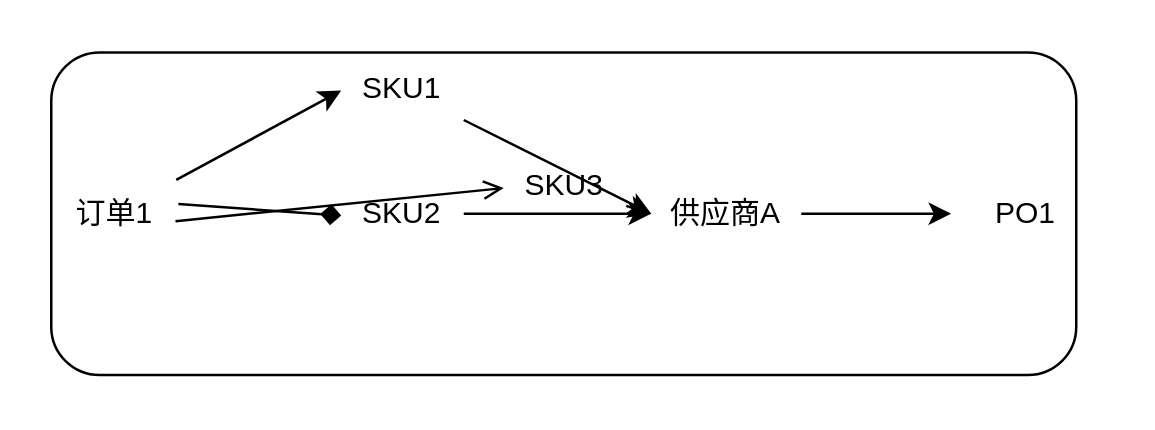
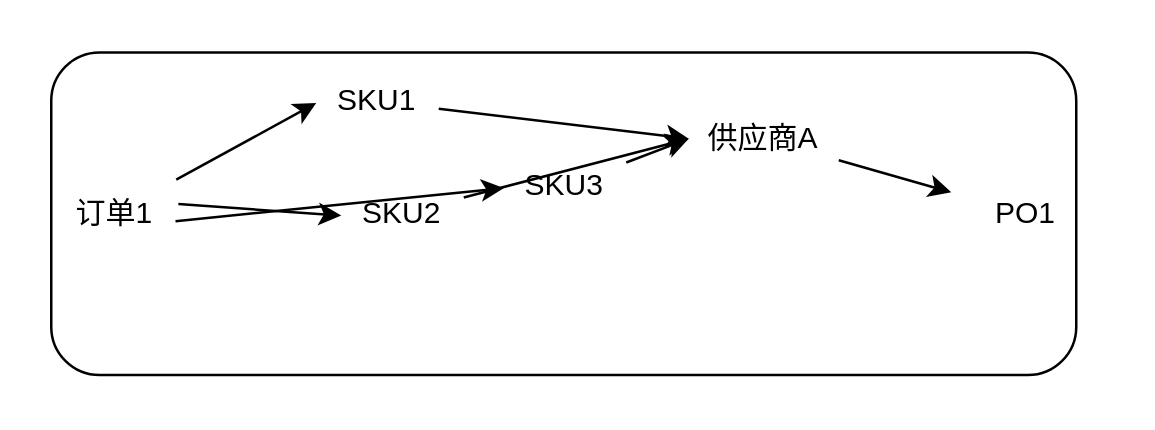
(401, 89) -> (376, 101)
(469, 192) -> (469, 192)
(321, 214) -> (322, 214)
(726, 214) -> (764, 139)
